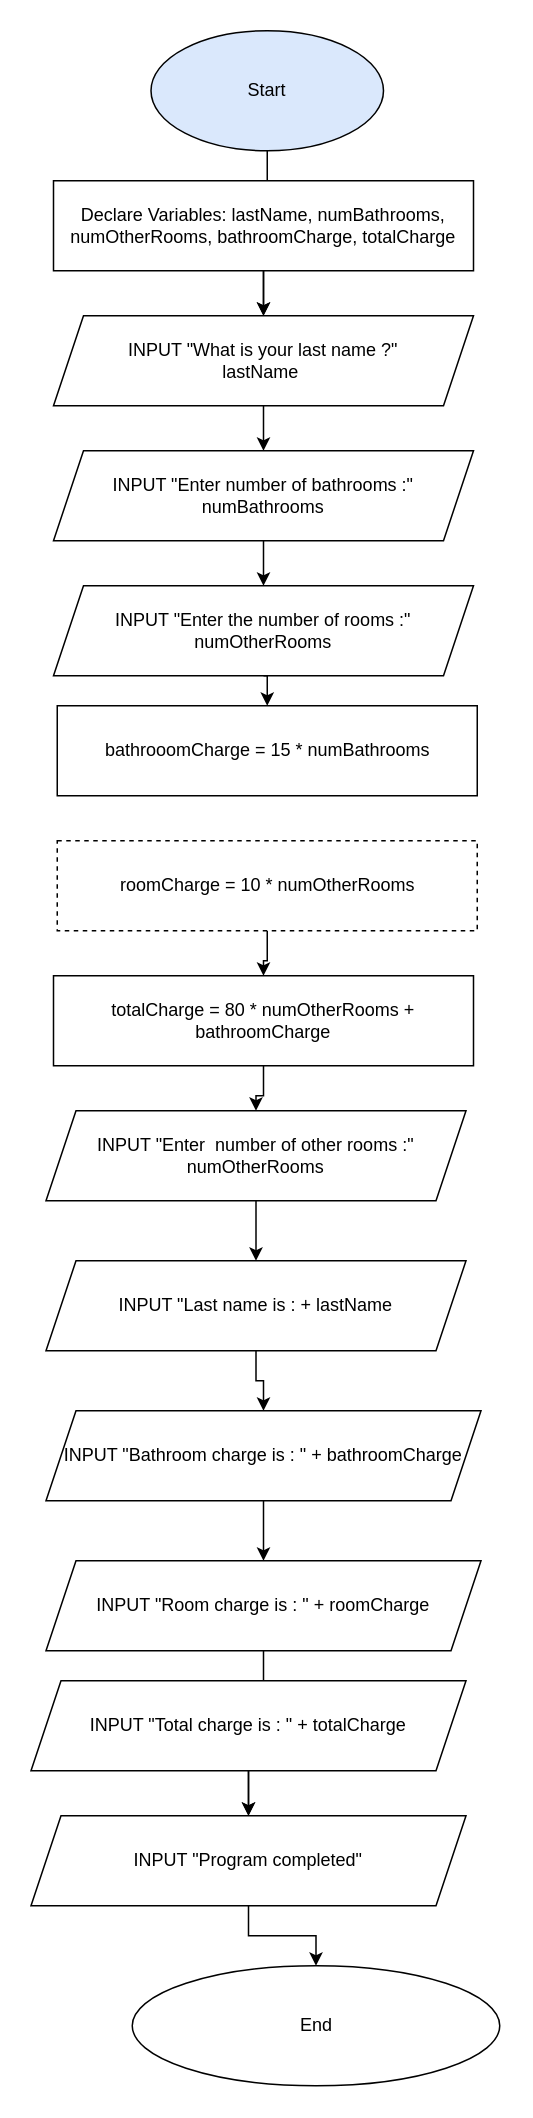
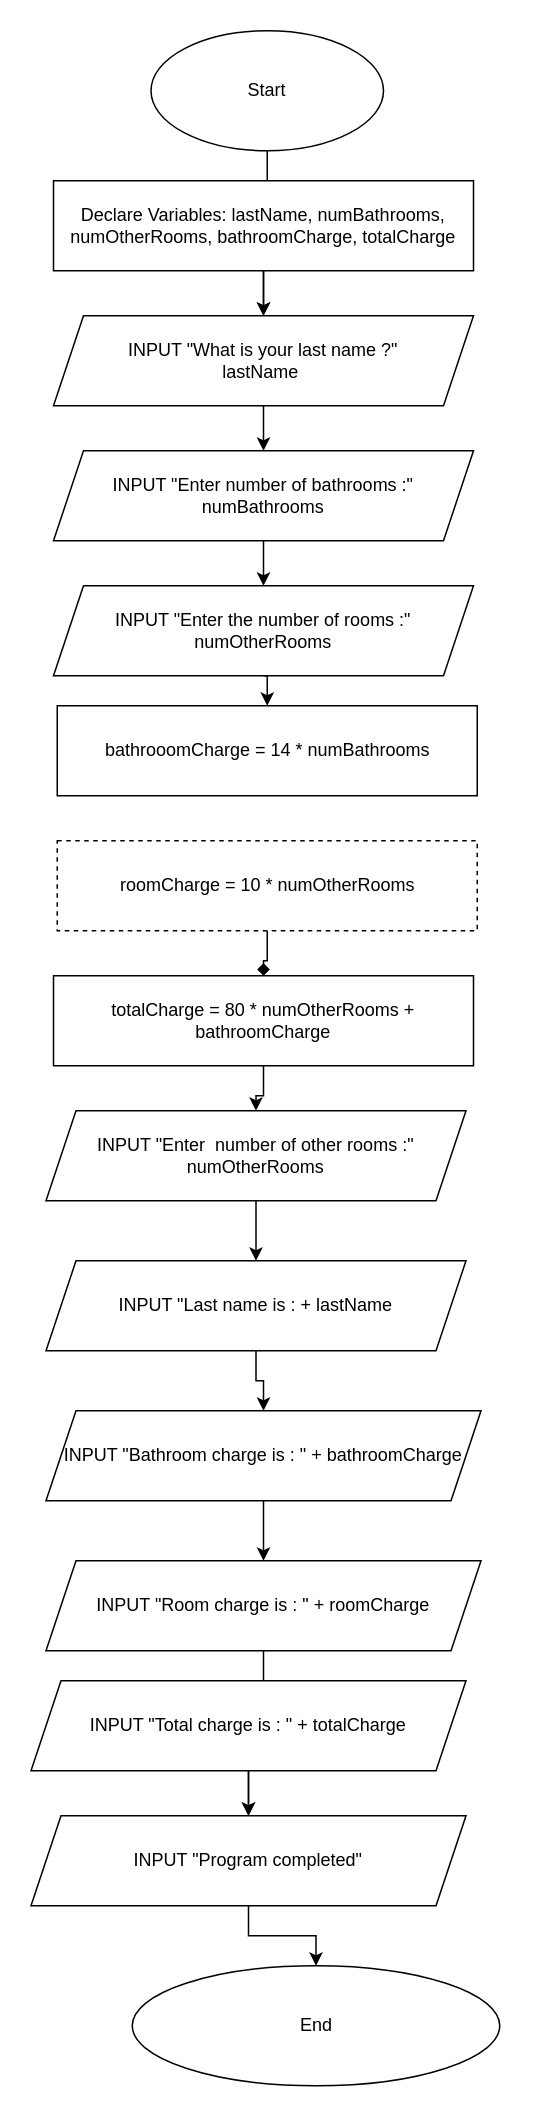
(267, 91) -> (267, 91)
(268, 751) -> (268, 751)
(263, 962) -> (266, 961)
